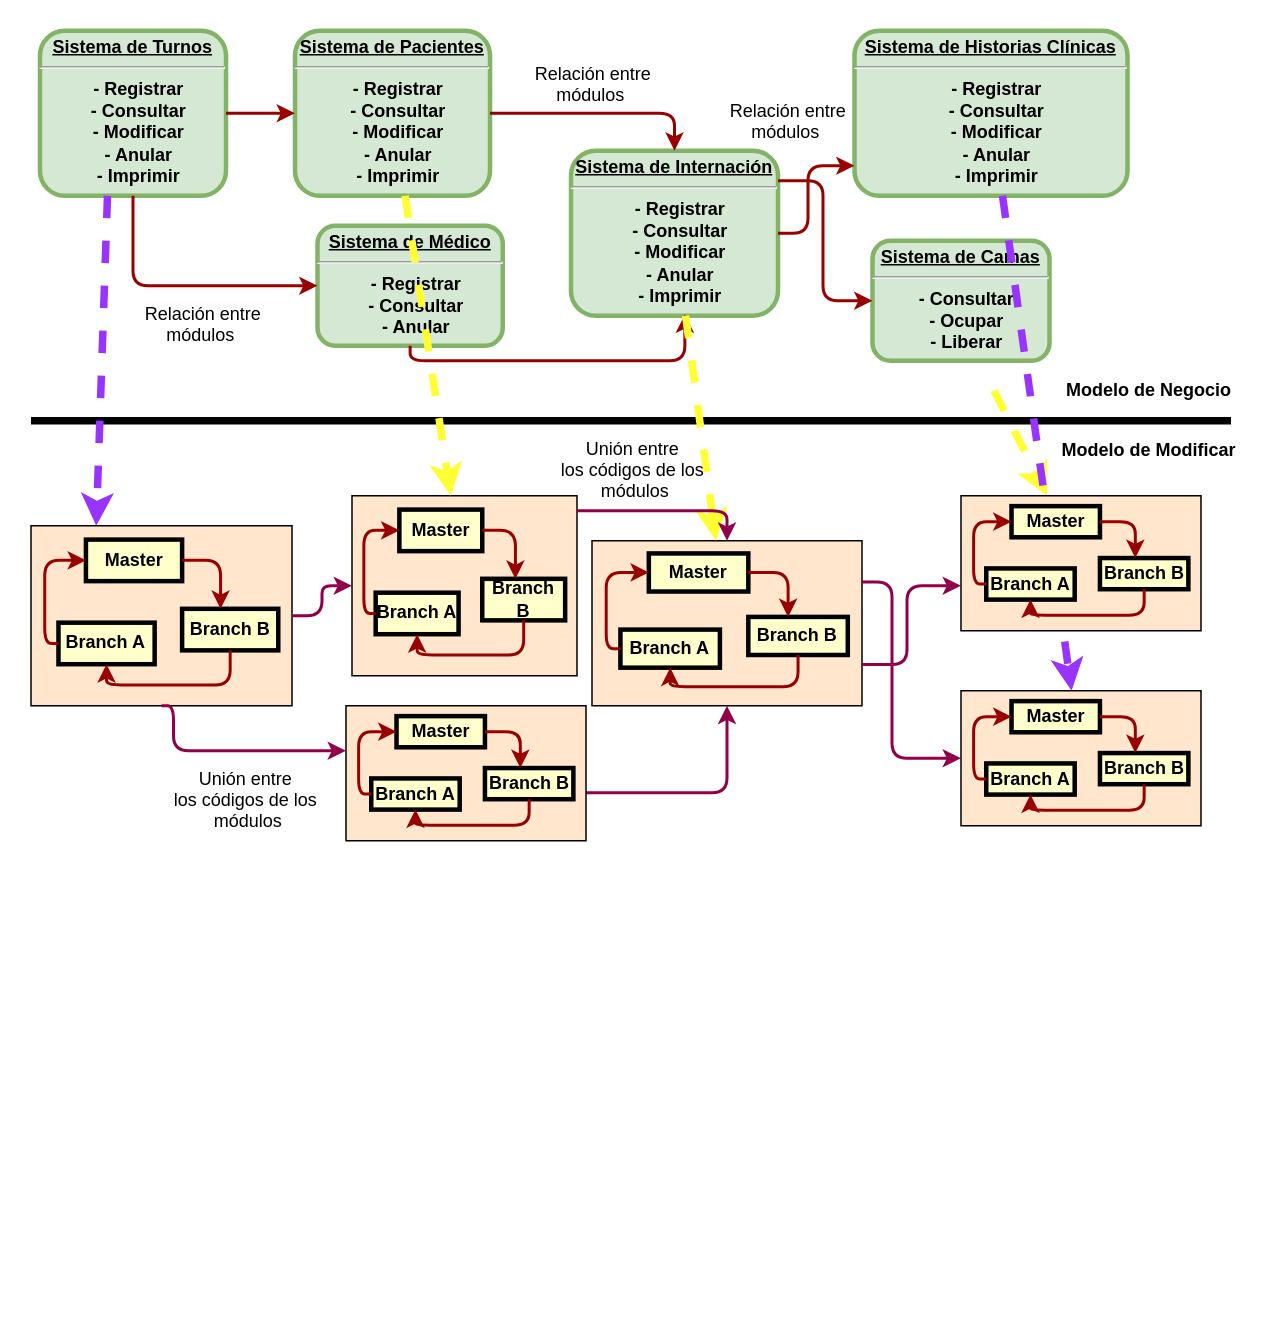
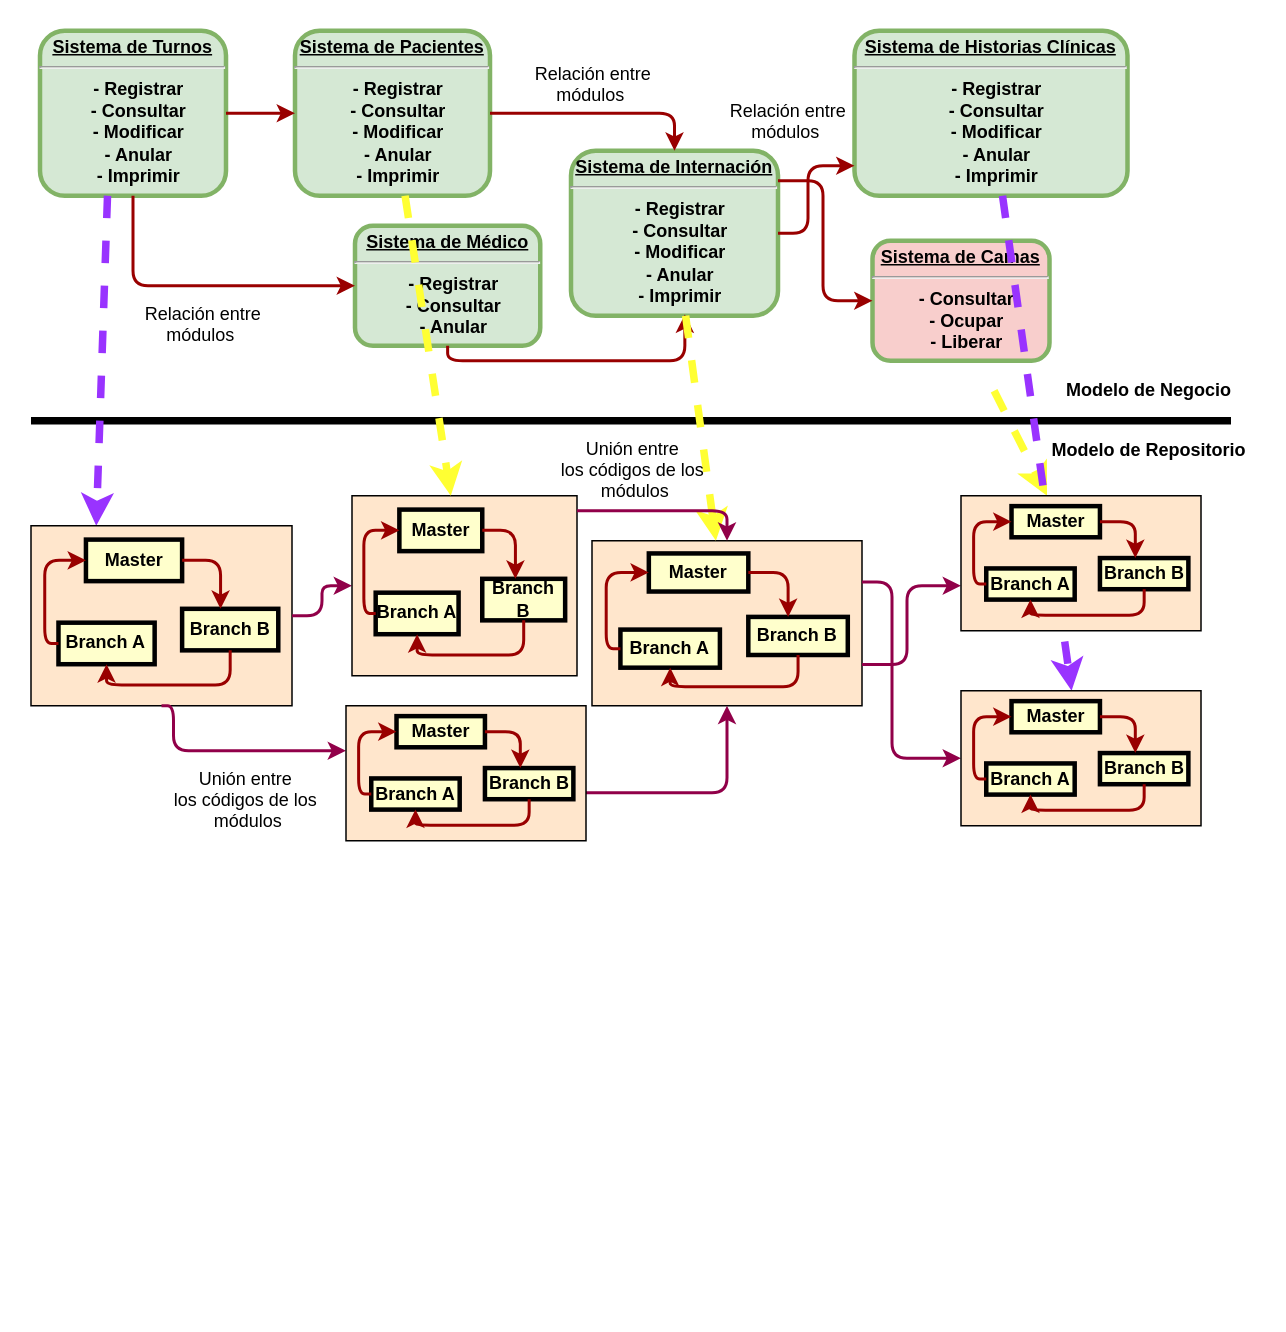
(410, 286) -> (447, 286)
(961, 301) -> (961, 301)
(1149, 451) -> (1149, 451)
